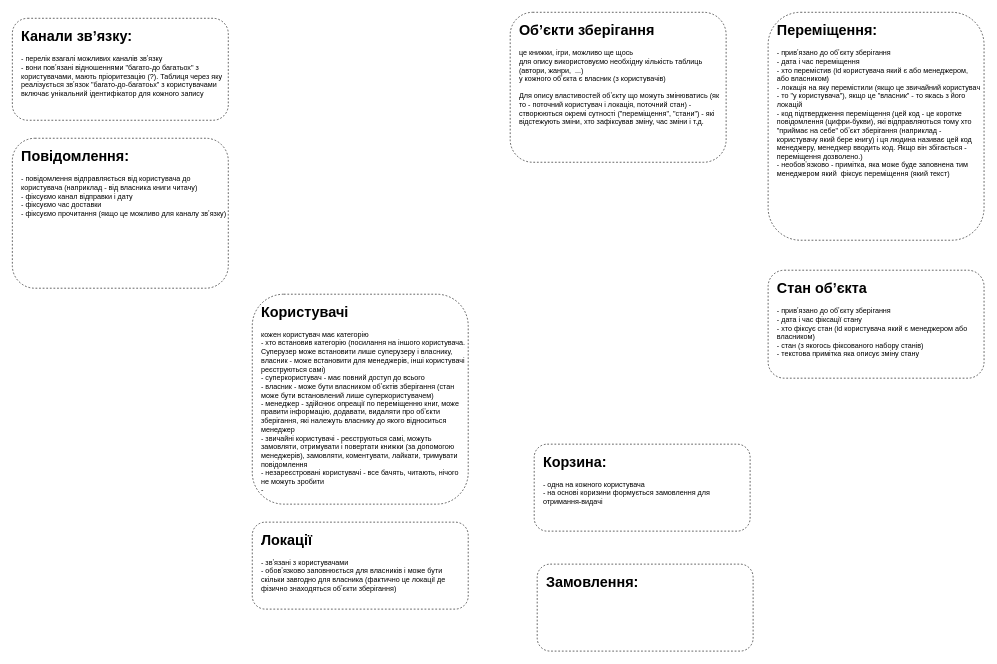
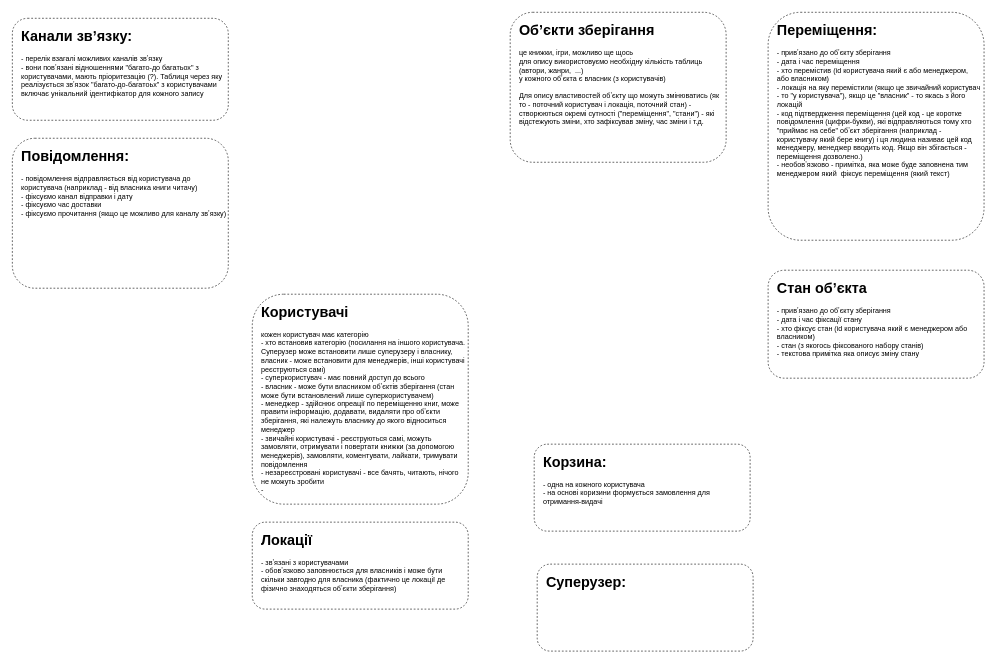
(568, 569) -> (566, 569)
